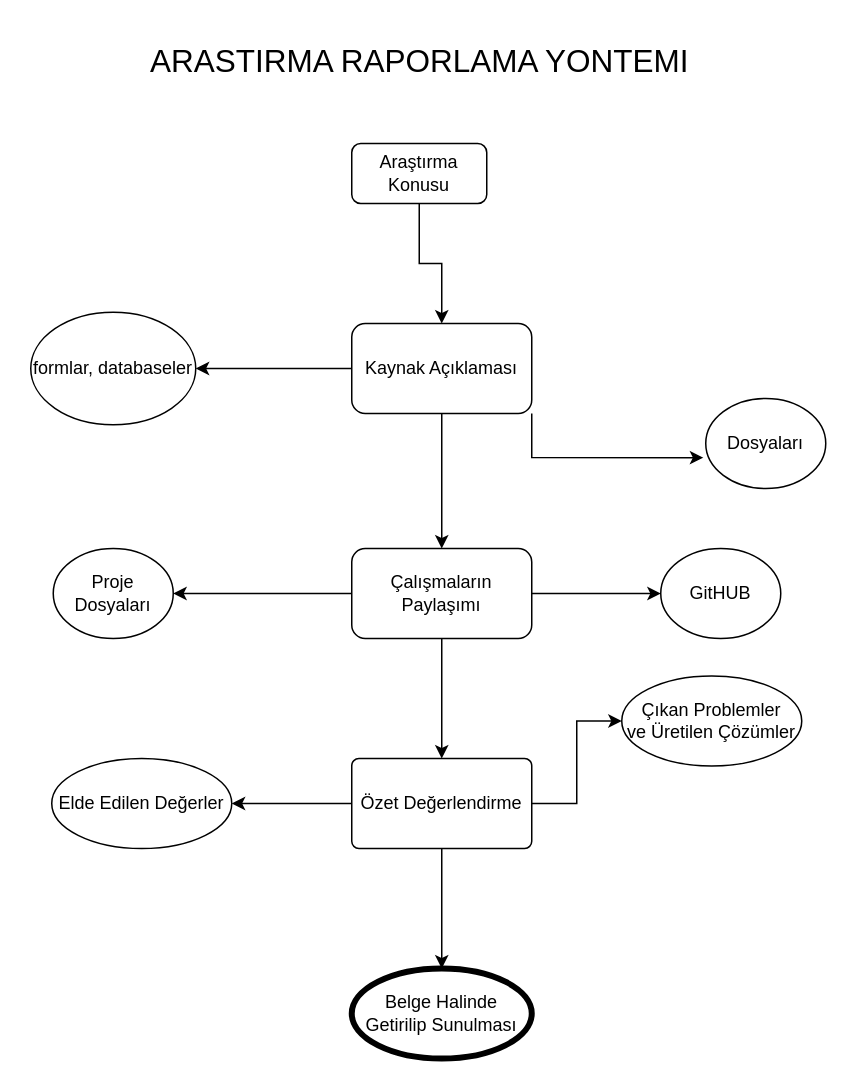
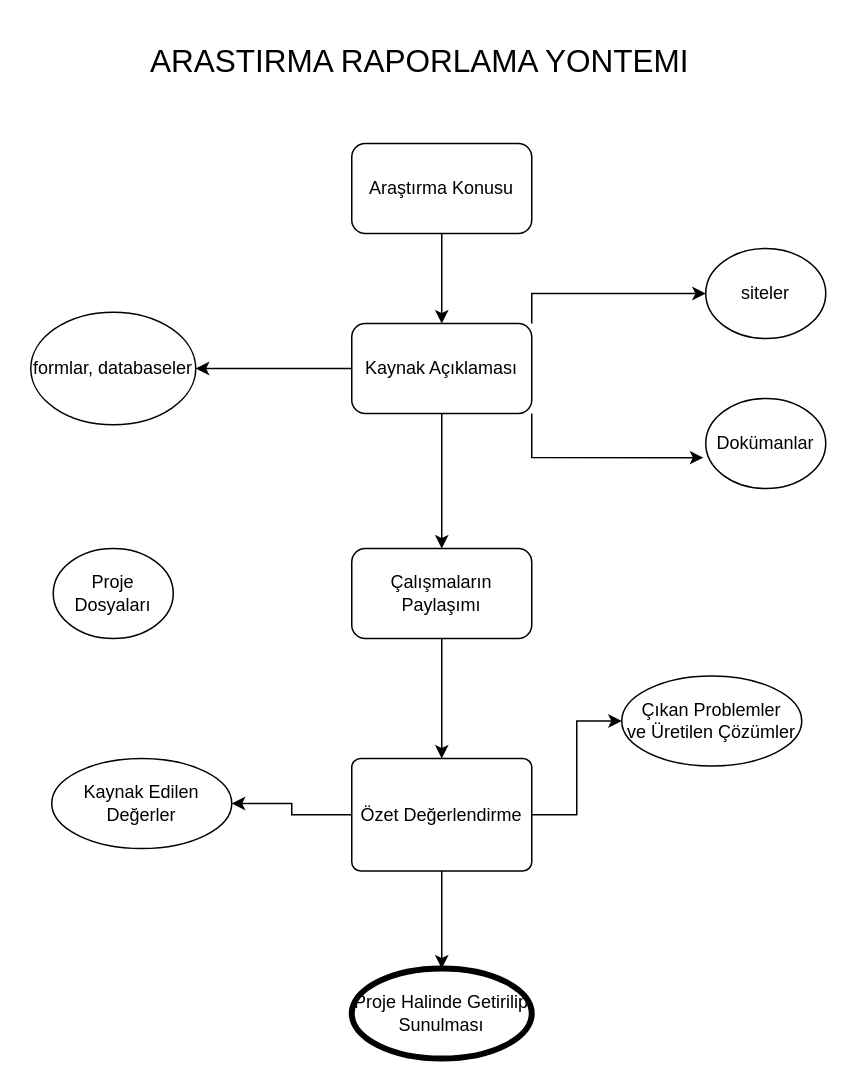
(419, 173) -> (442, 188)
none -> (599, 293)
none -> (766, 293)
(766, 443) -> (766, 443)
(267, 593) -> none
(591, 593) -> none
(721, 593) -> none
(142, 803) -> (142, 803)
(442, 803) -> (442, 815)
(442, 1013) -> (442, 1013)
